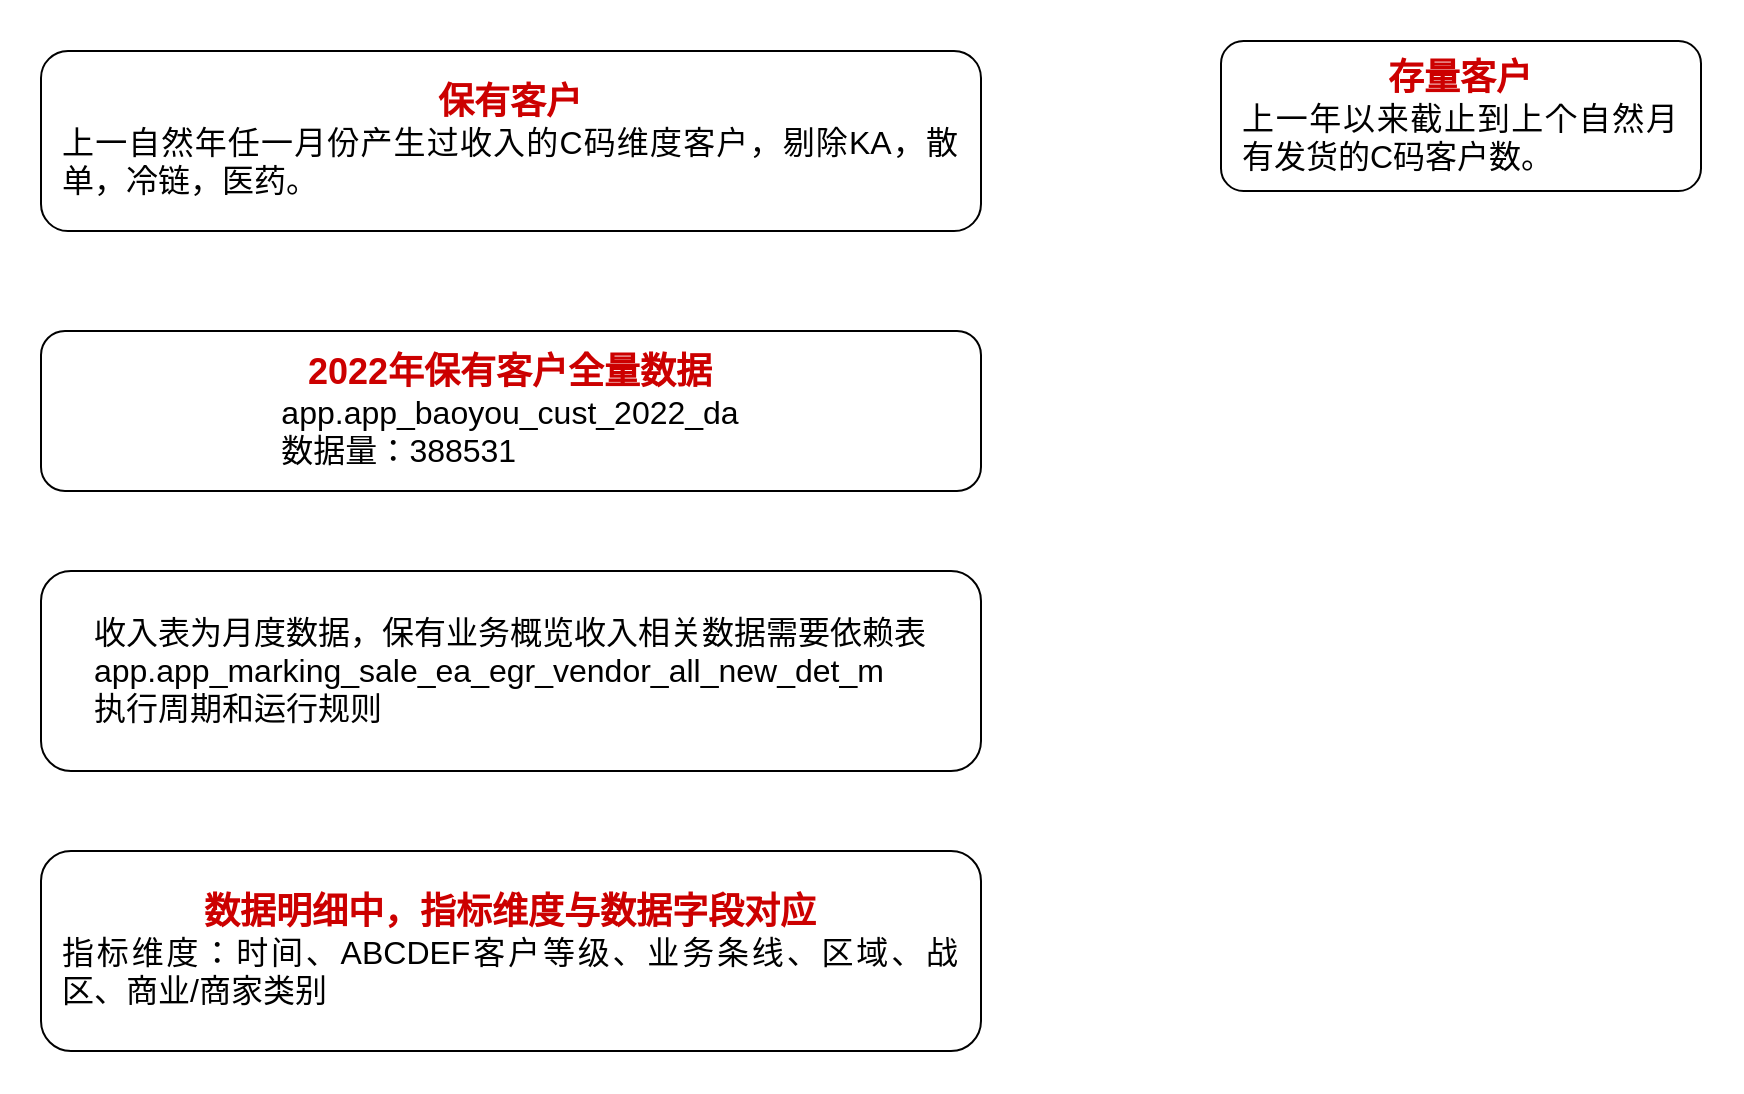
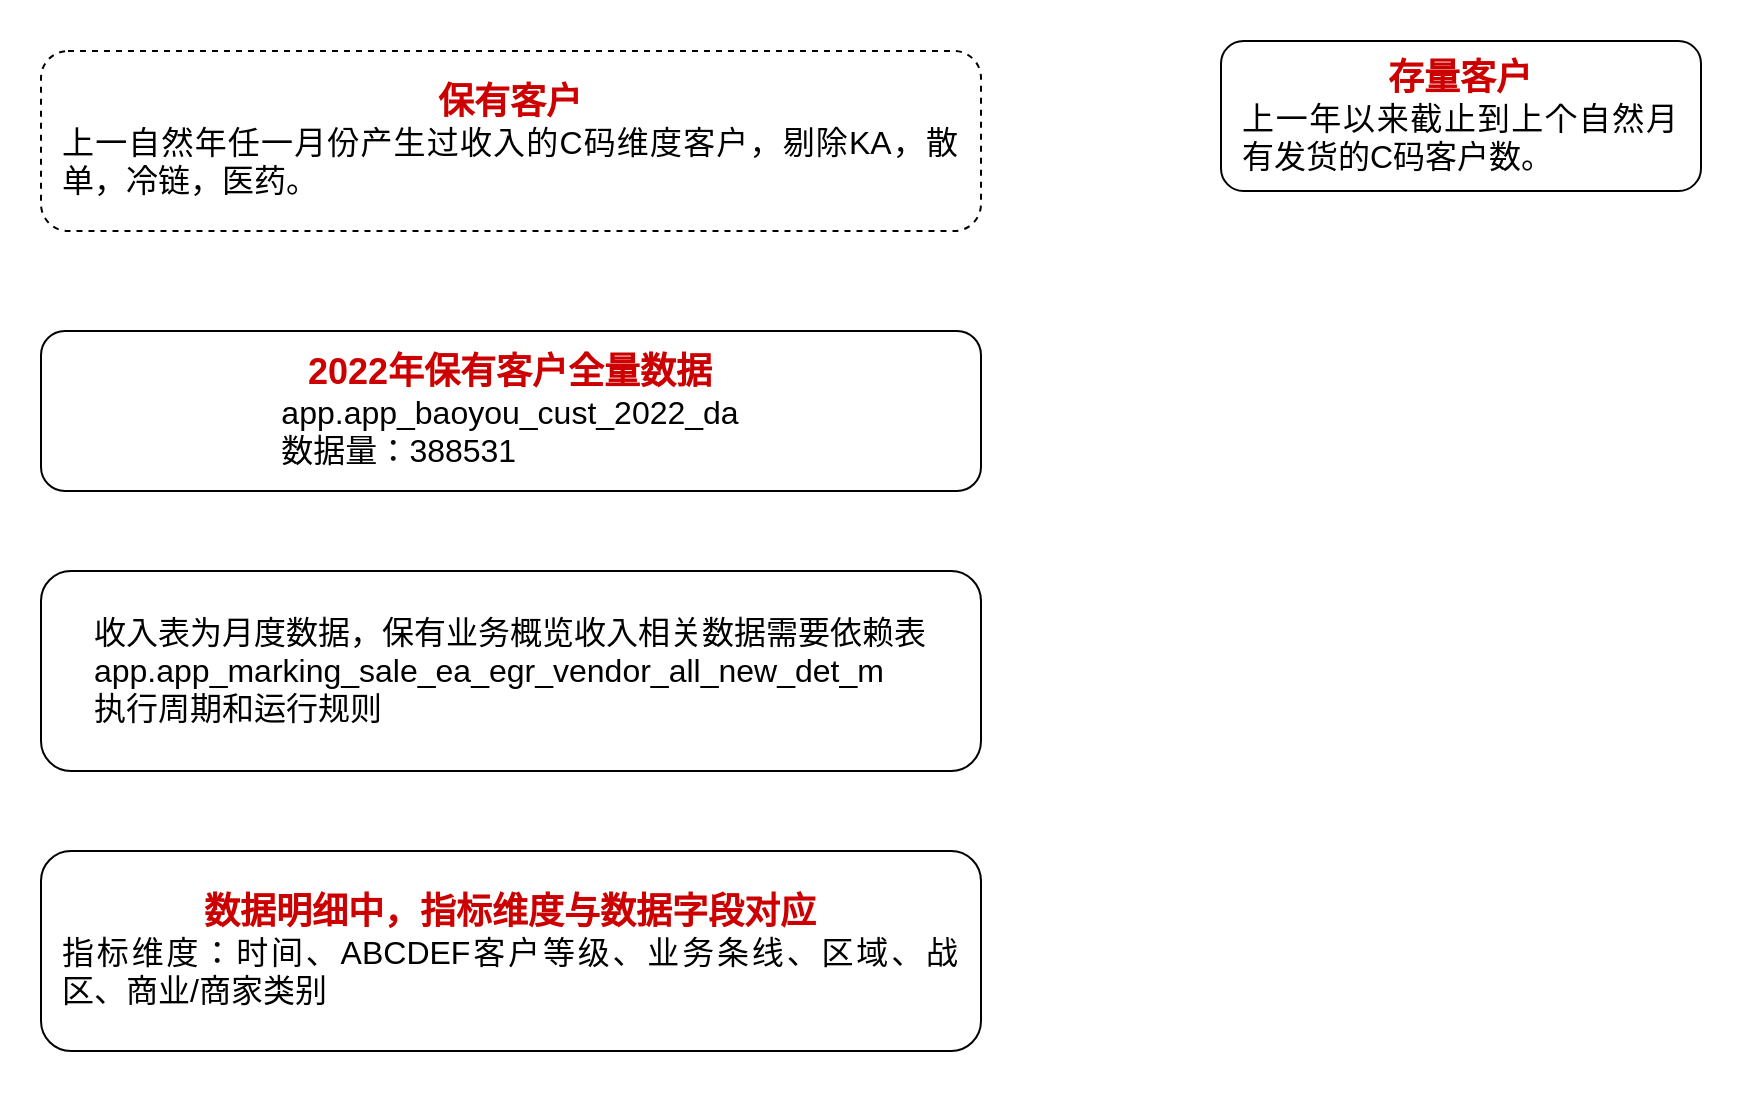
(511, 141) -> (511, 141)
